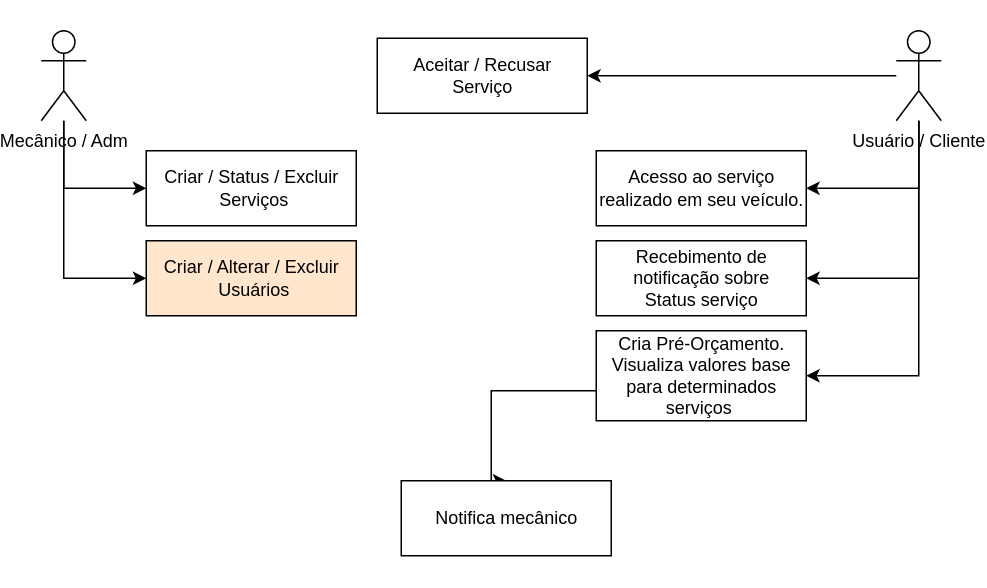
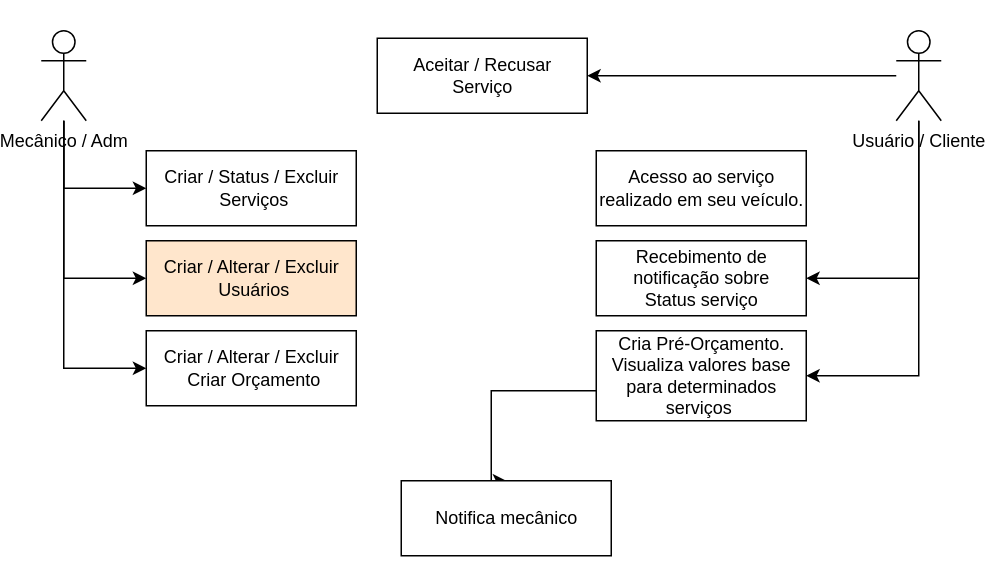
(866, 188) -> none
none -> (64, 360)
none -> (251, 368)
